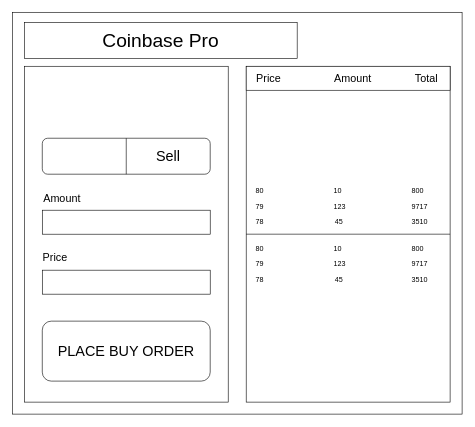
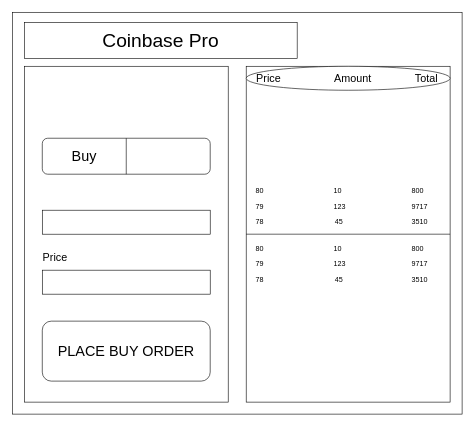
(348, 78) -> (348, 78)
none -> (84, 156)
(168, 156) -> none
(62, 198) -> none
